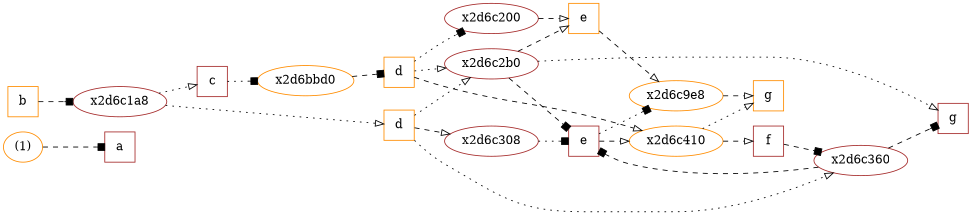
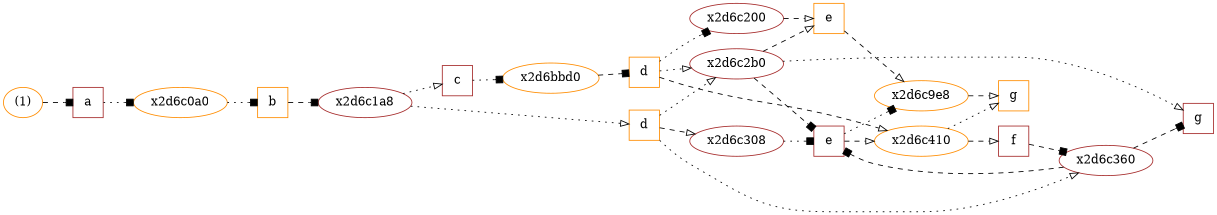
none -> (180, 103)
